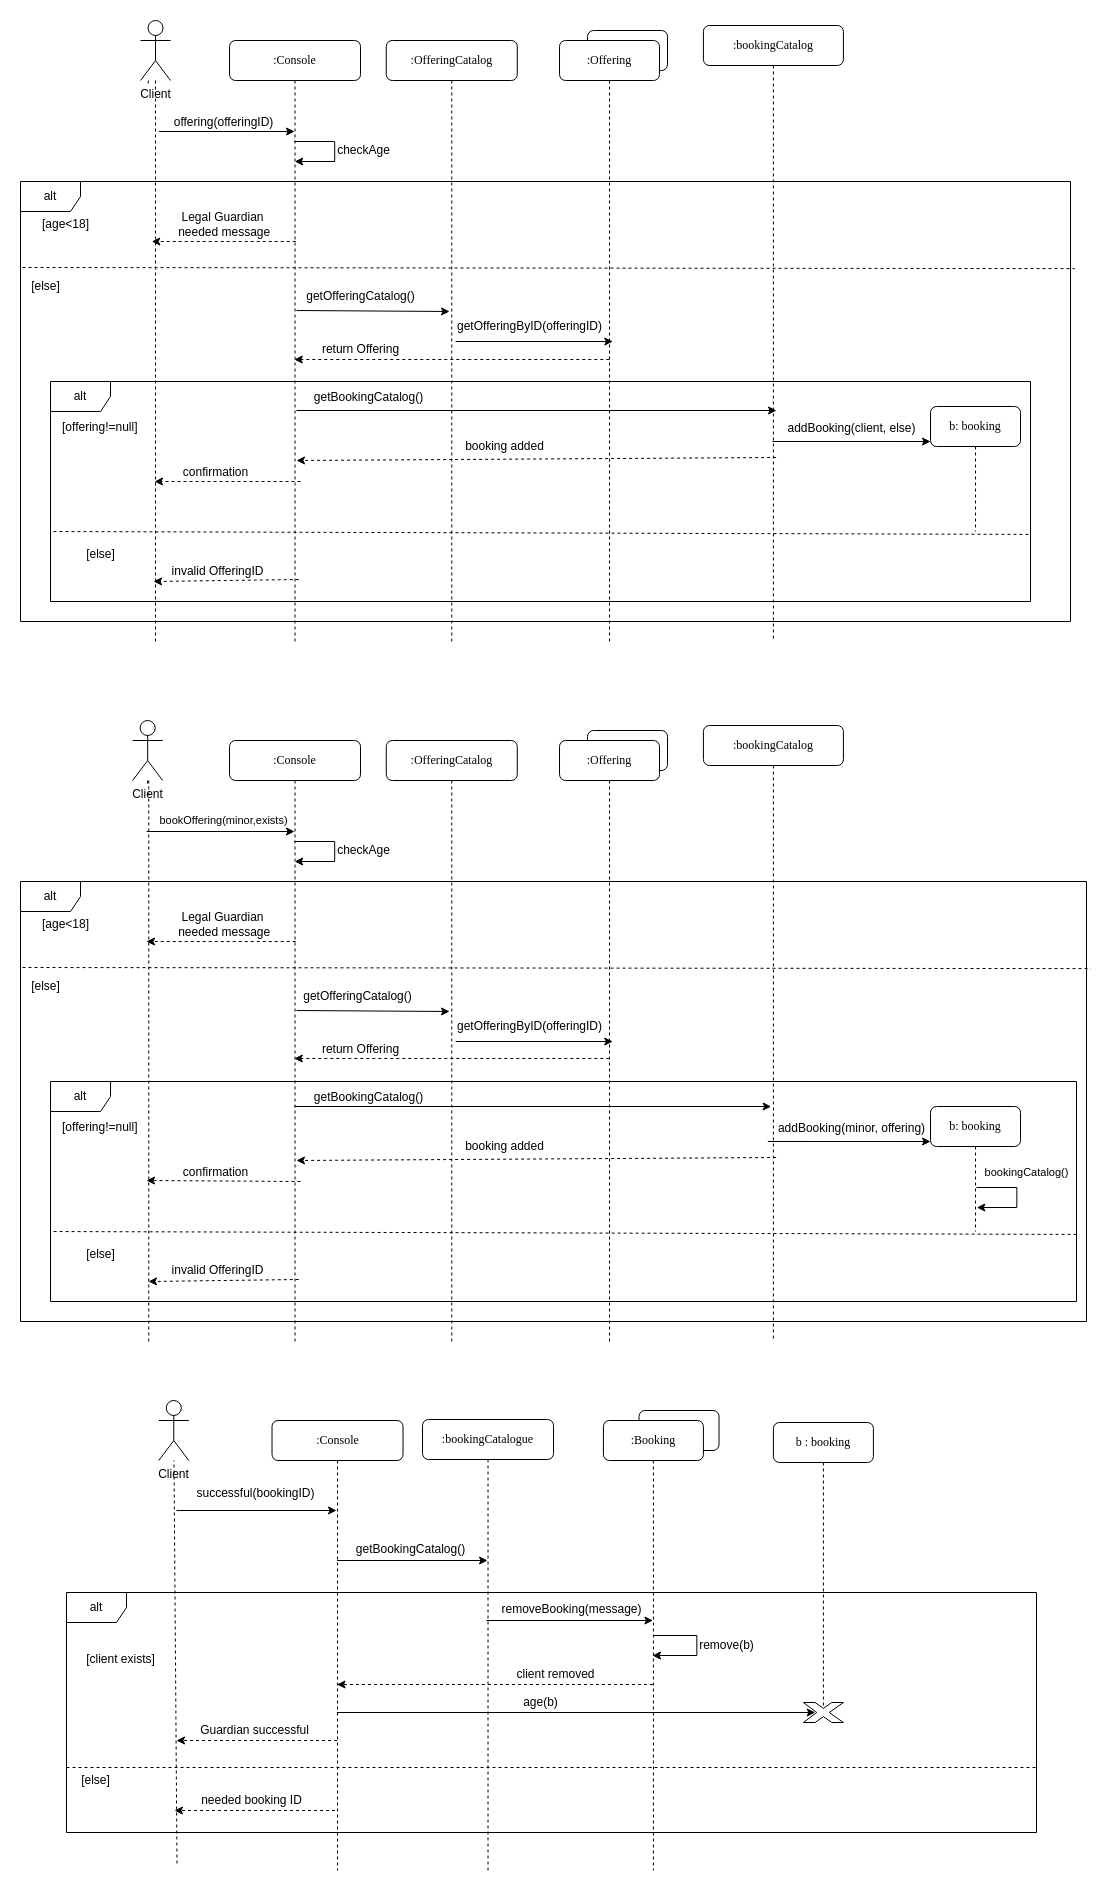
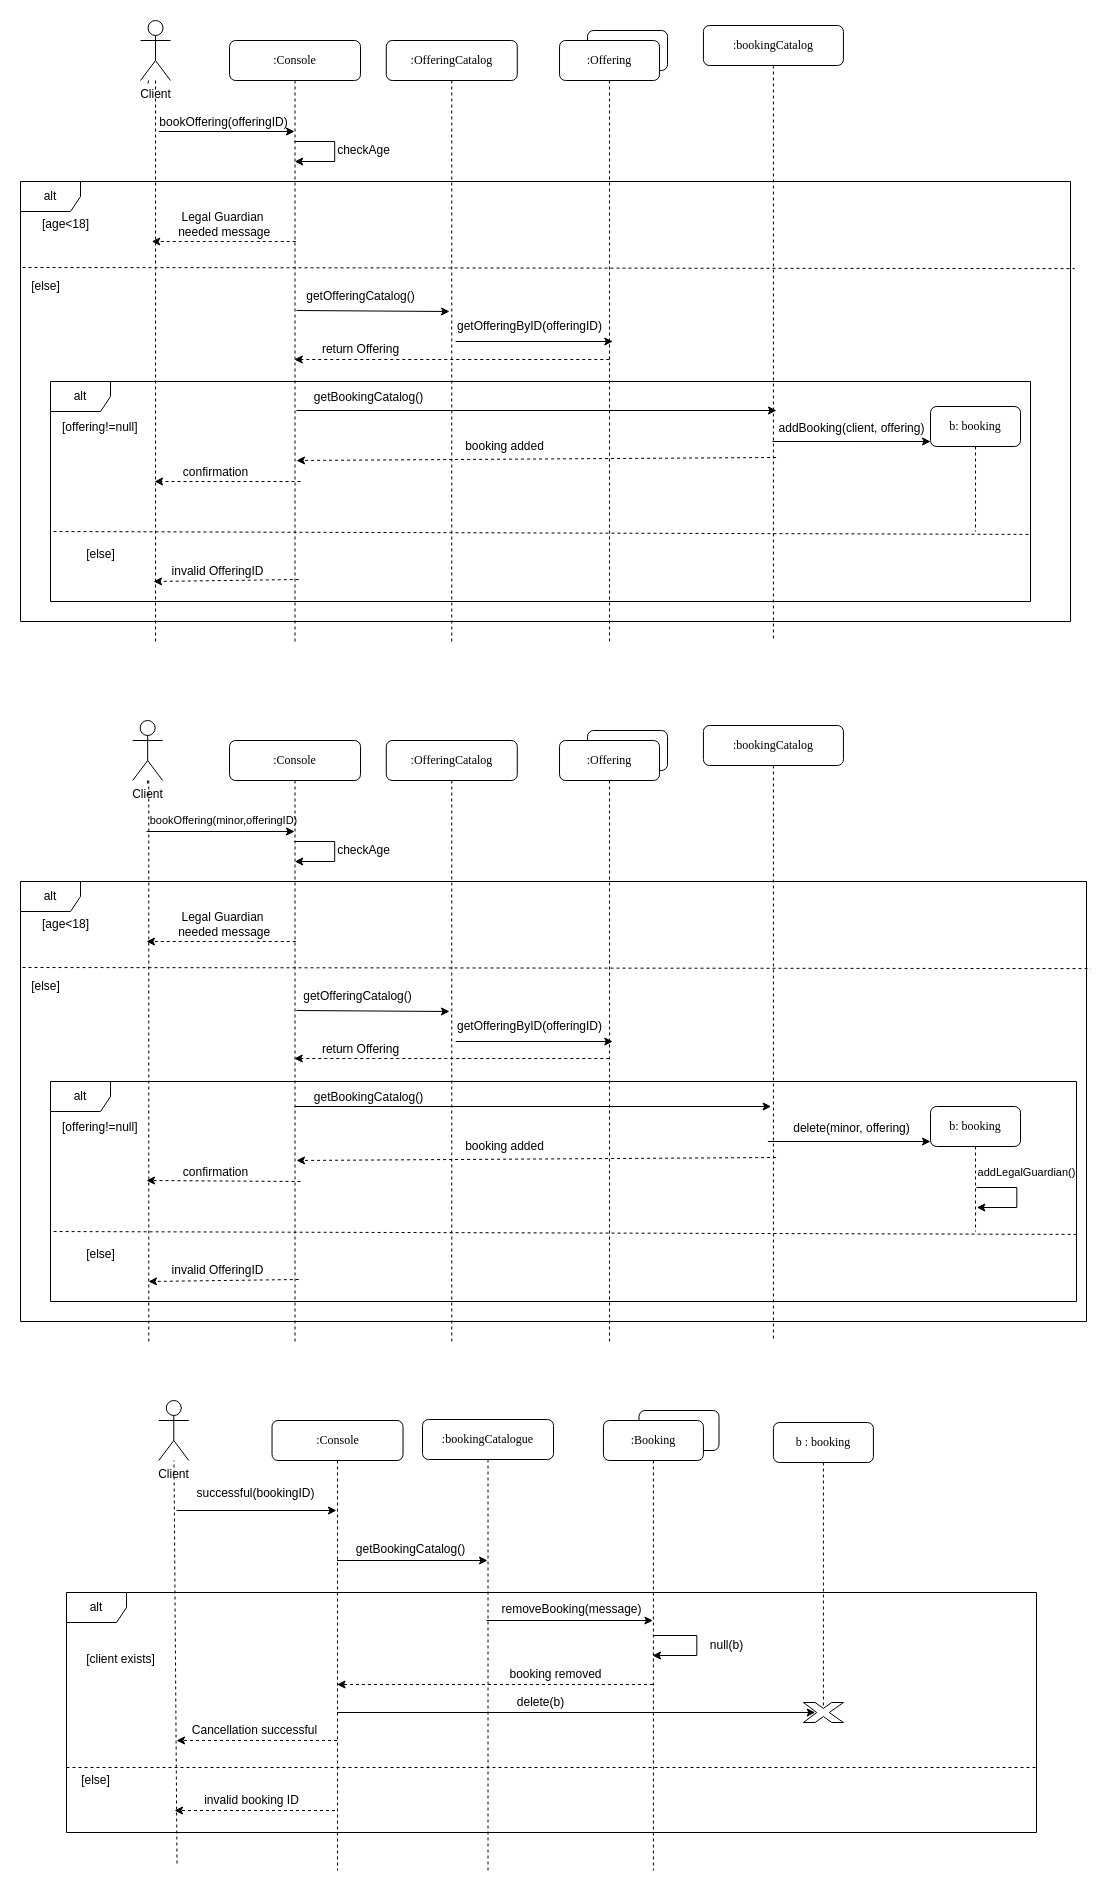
(224, 123) -> (224, 123)
(852, 429) -> (852, 429)
(224, 821) -> (224, 821)
(852, 1129) -> (852, 1129)
(1027, 1173) -> (1027, 1173)
(727, 1646) -> (727, 1646)
(556, 1675) -> (556, 1675)
(541, 1703) -> (541, 1703)
(255, 1731) -> (255, 1731)
(252, 1801) -> (252, 1801)
